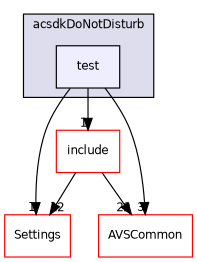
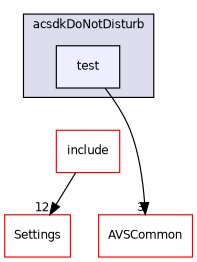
(88, 105) -> none
(42, 142) -> none
(113, 189) -> none
